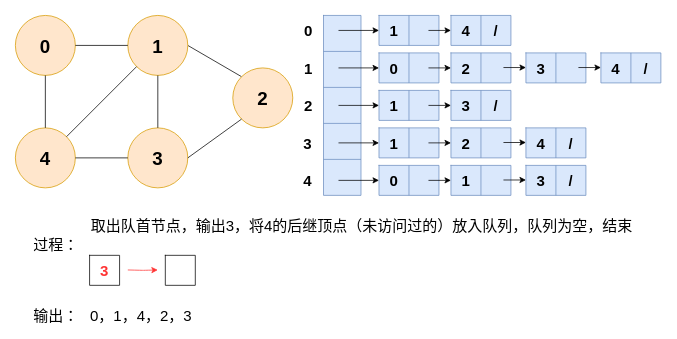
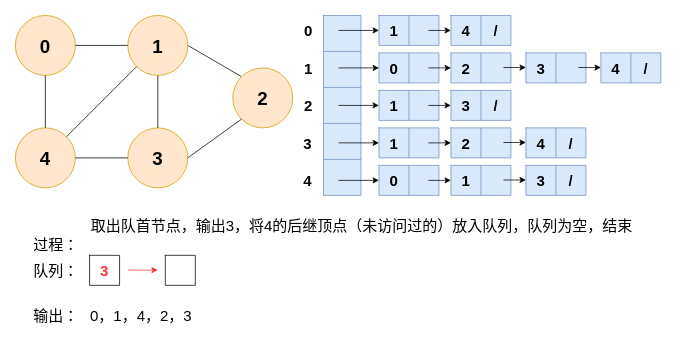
none -> (56, 270)
